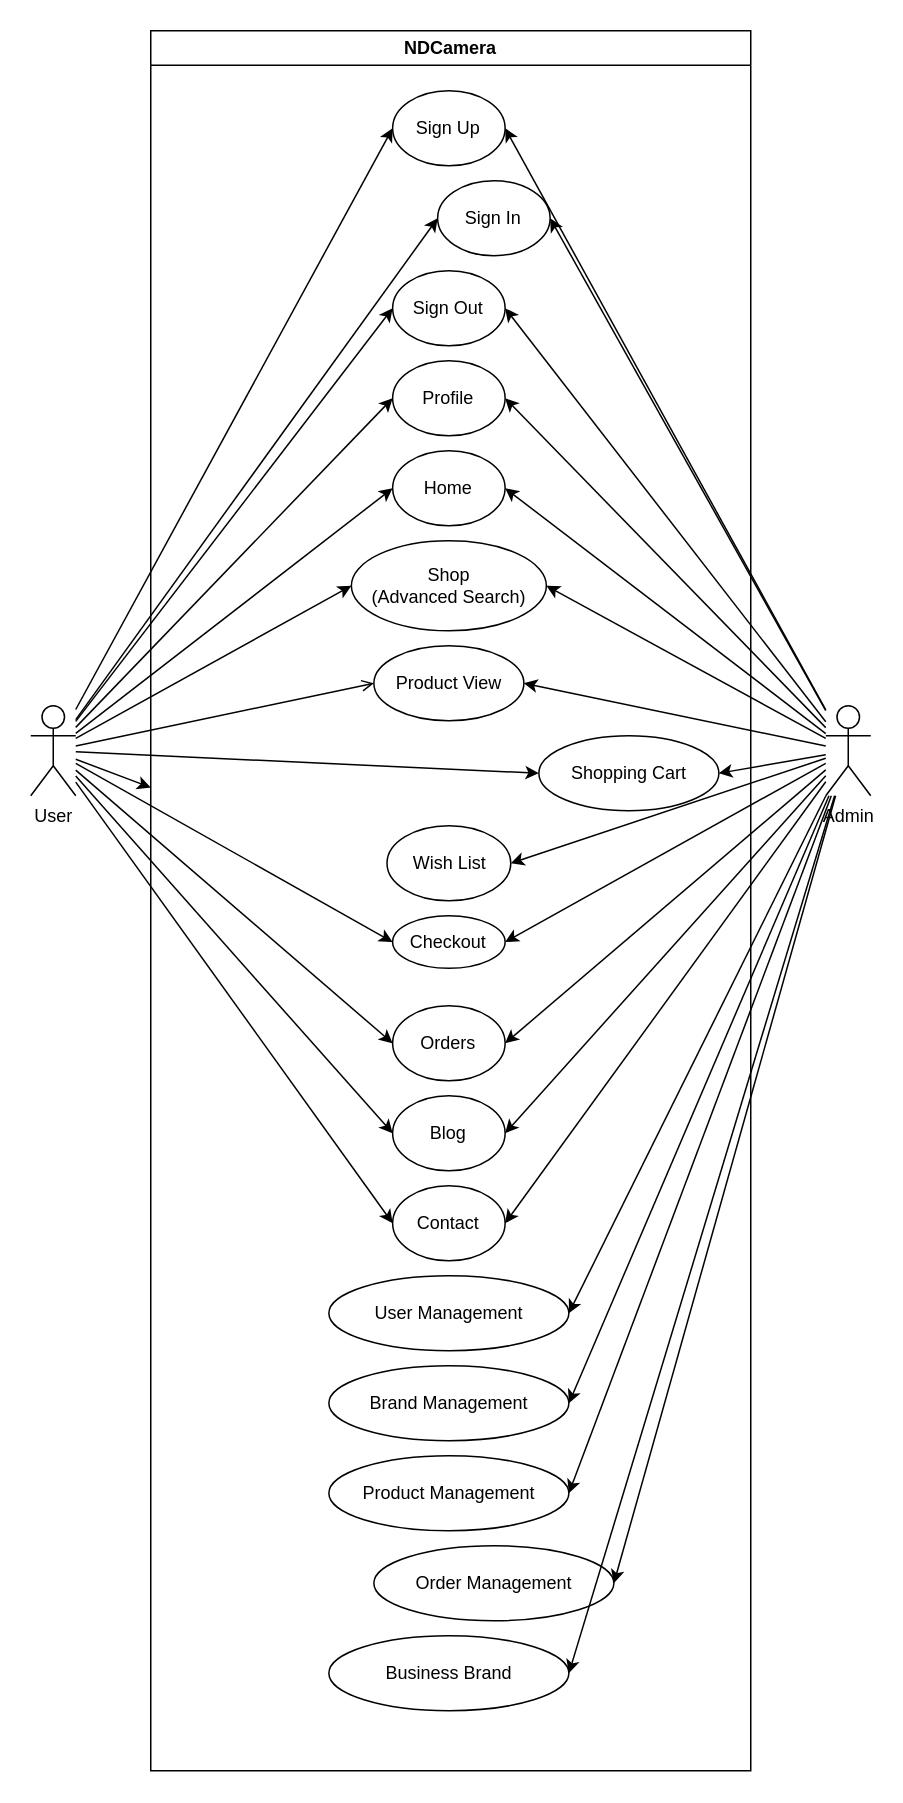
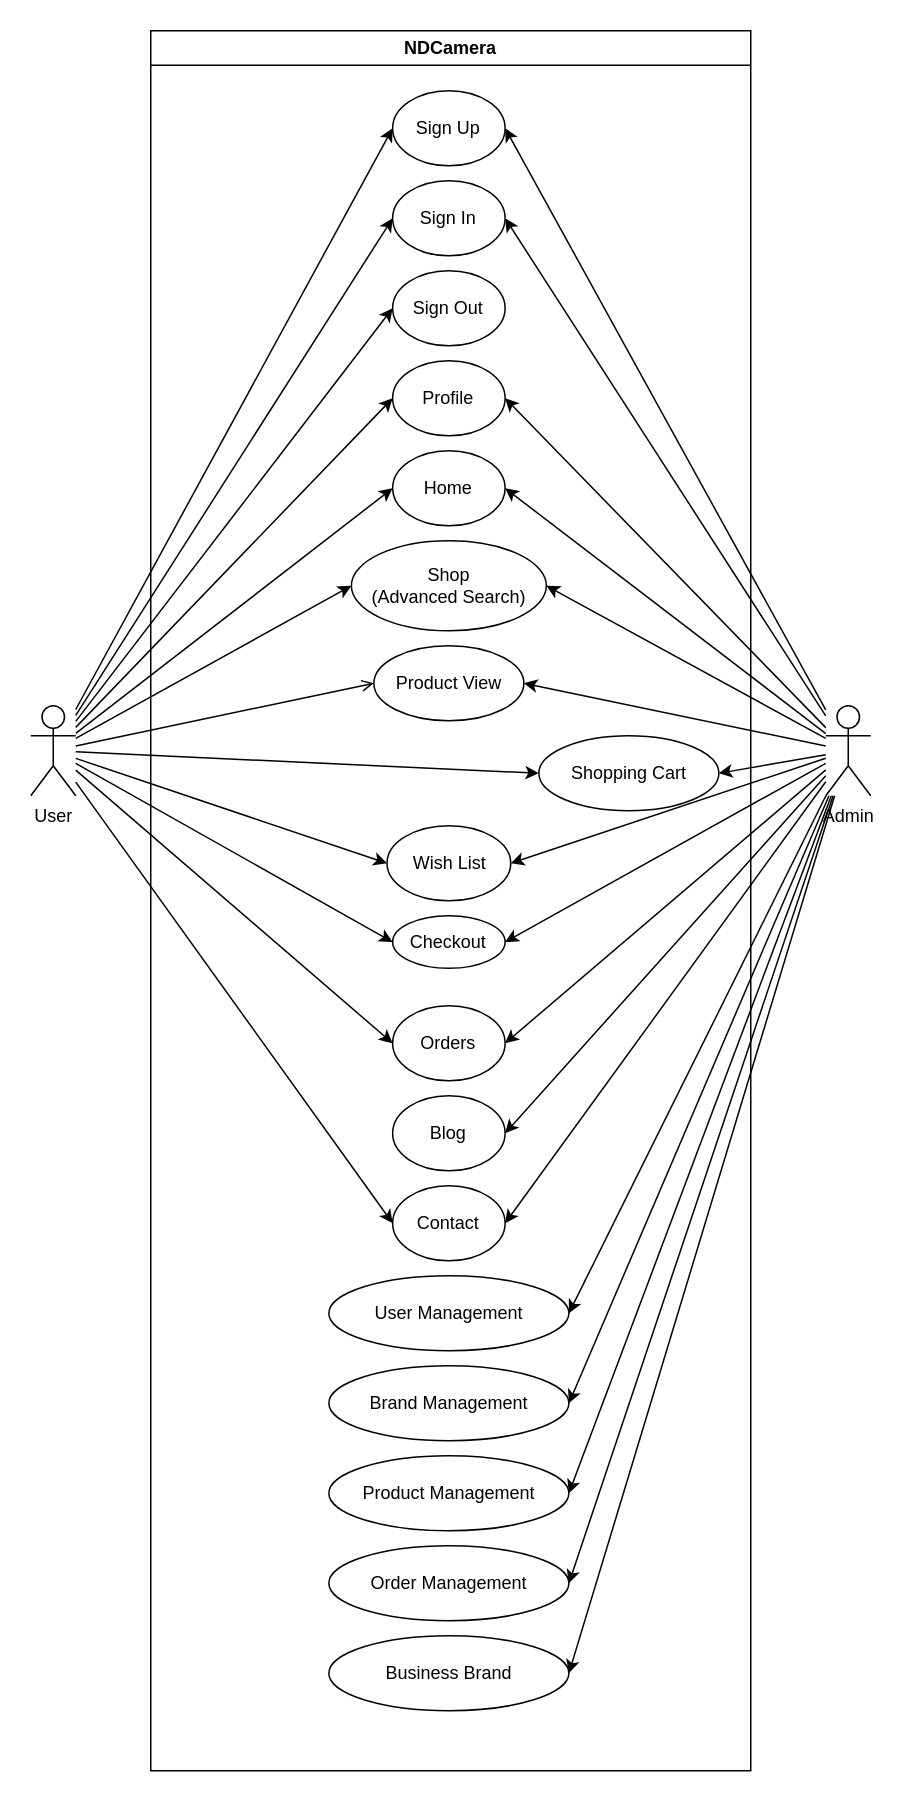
(494, 218) -> (449, 218)
(669, 519) -> none
(109, 772) -> (227, 809)
(231, 951) -> none
(494, 1583) -> (449, 1583)
